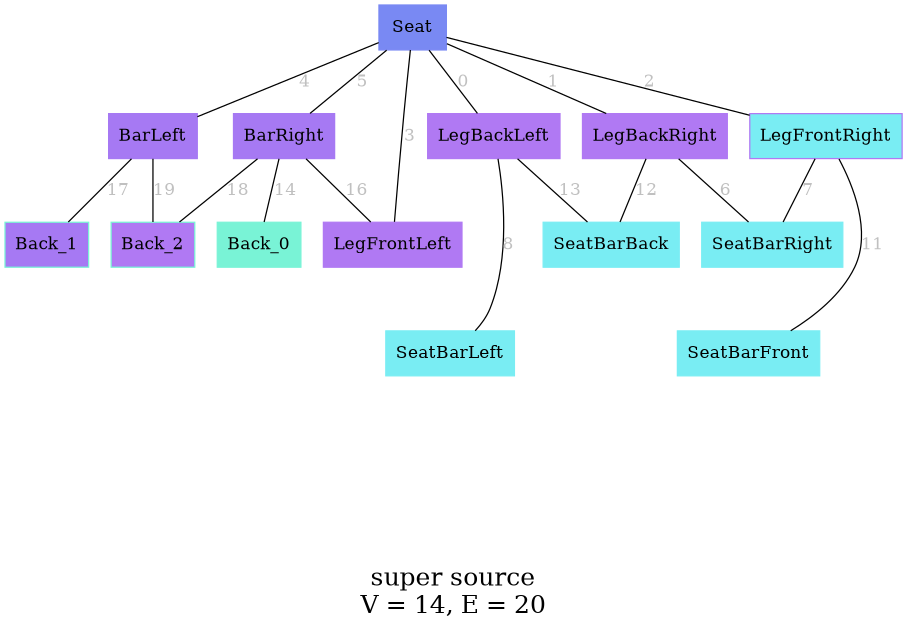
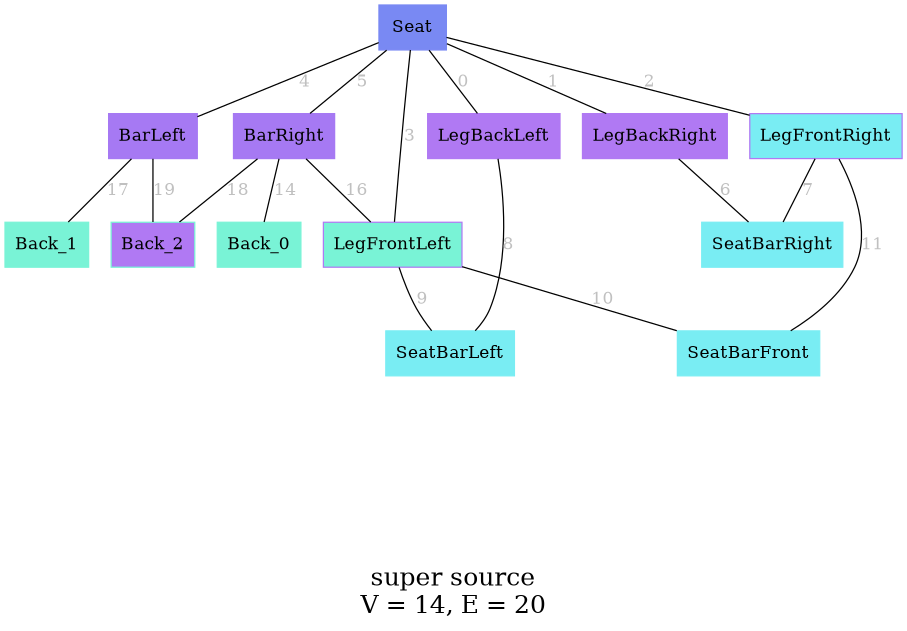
(47, 245) -> (47, 245)
(393, 245) -> (393, 245)
(611, 245) -> none
none -> (569, 299)
none -> (412, 301)
